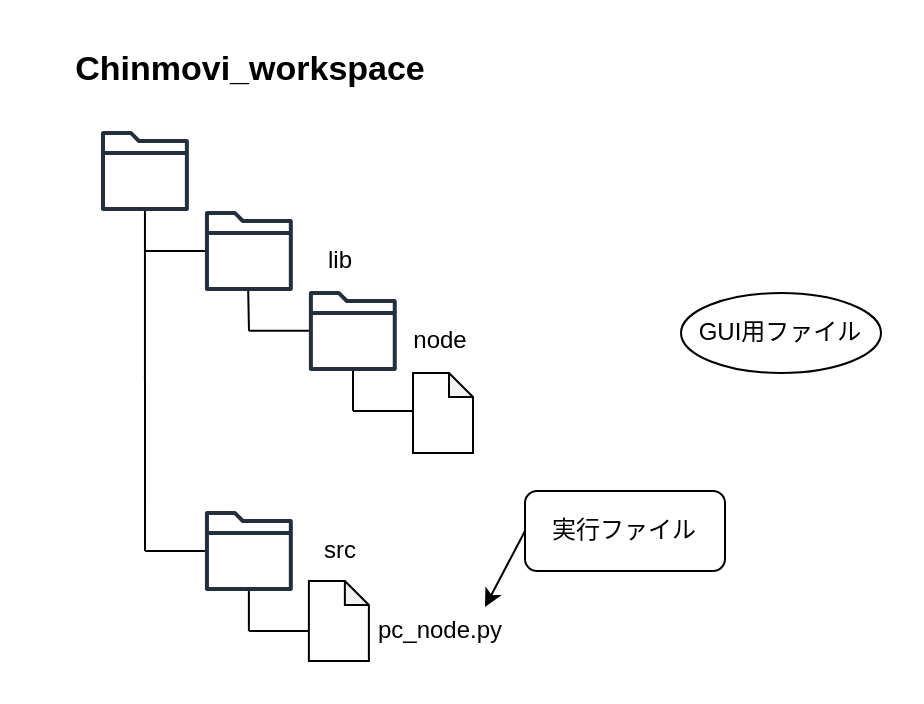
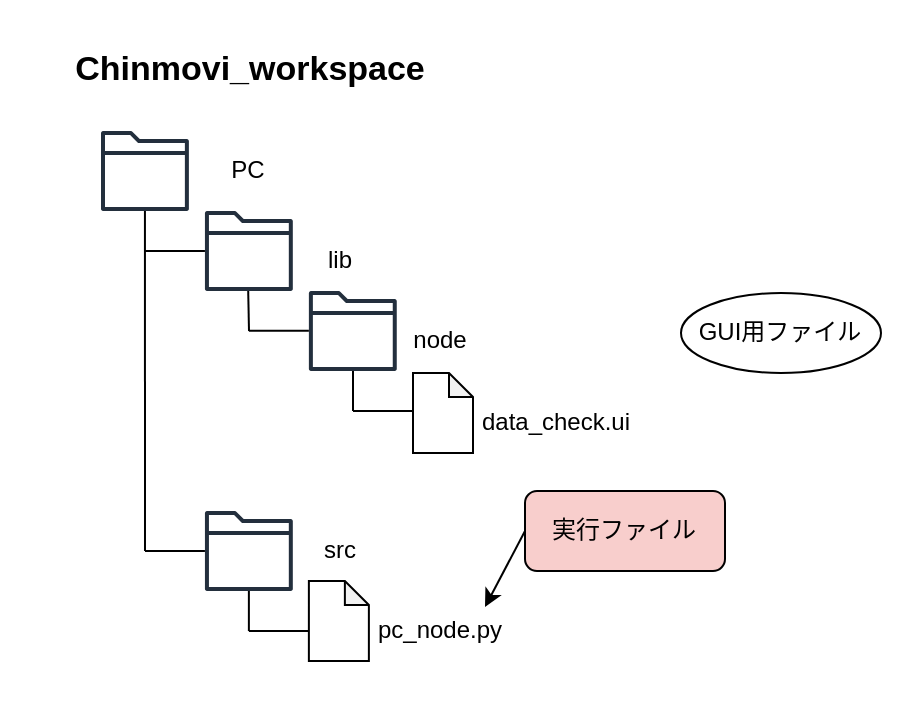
none -> (249, 171)
none -> (557, 423)
(625, 531) -> (625, 531)
